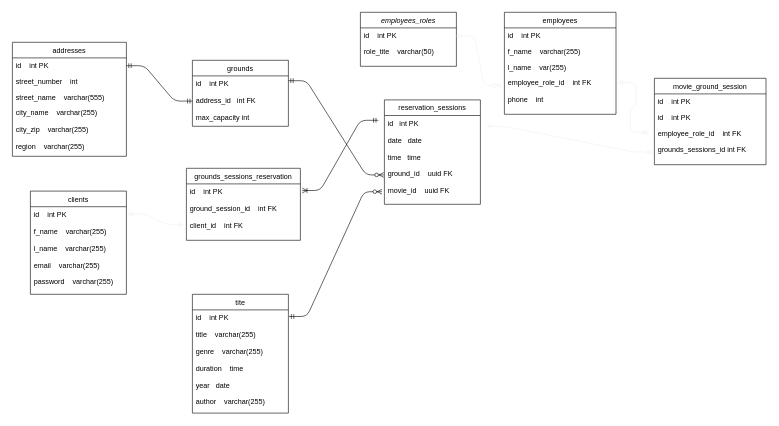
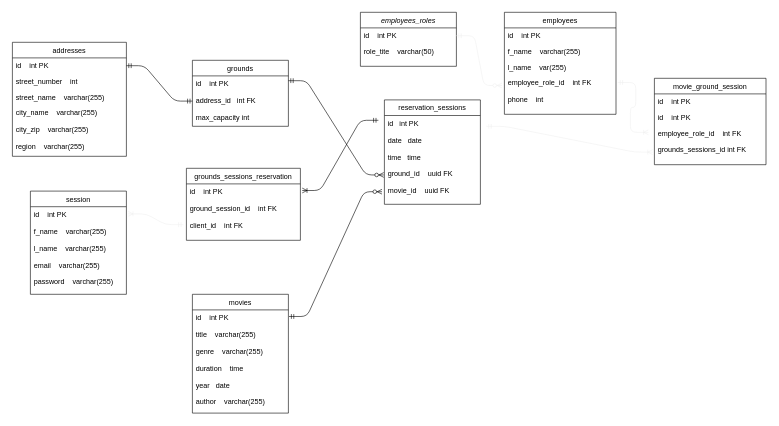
(70, 97) -> (70, 97)
(78, 199) -> (78, 199)
(240, 302) -> (240, 302)
